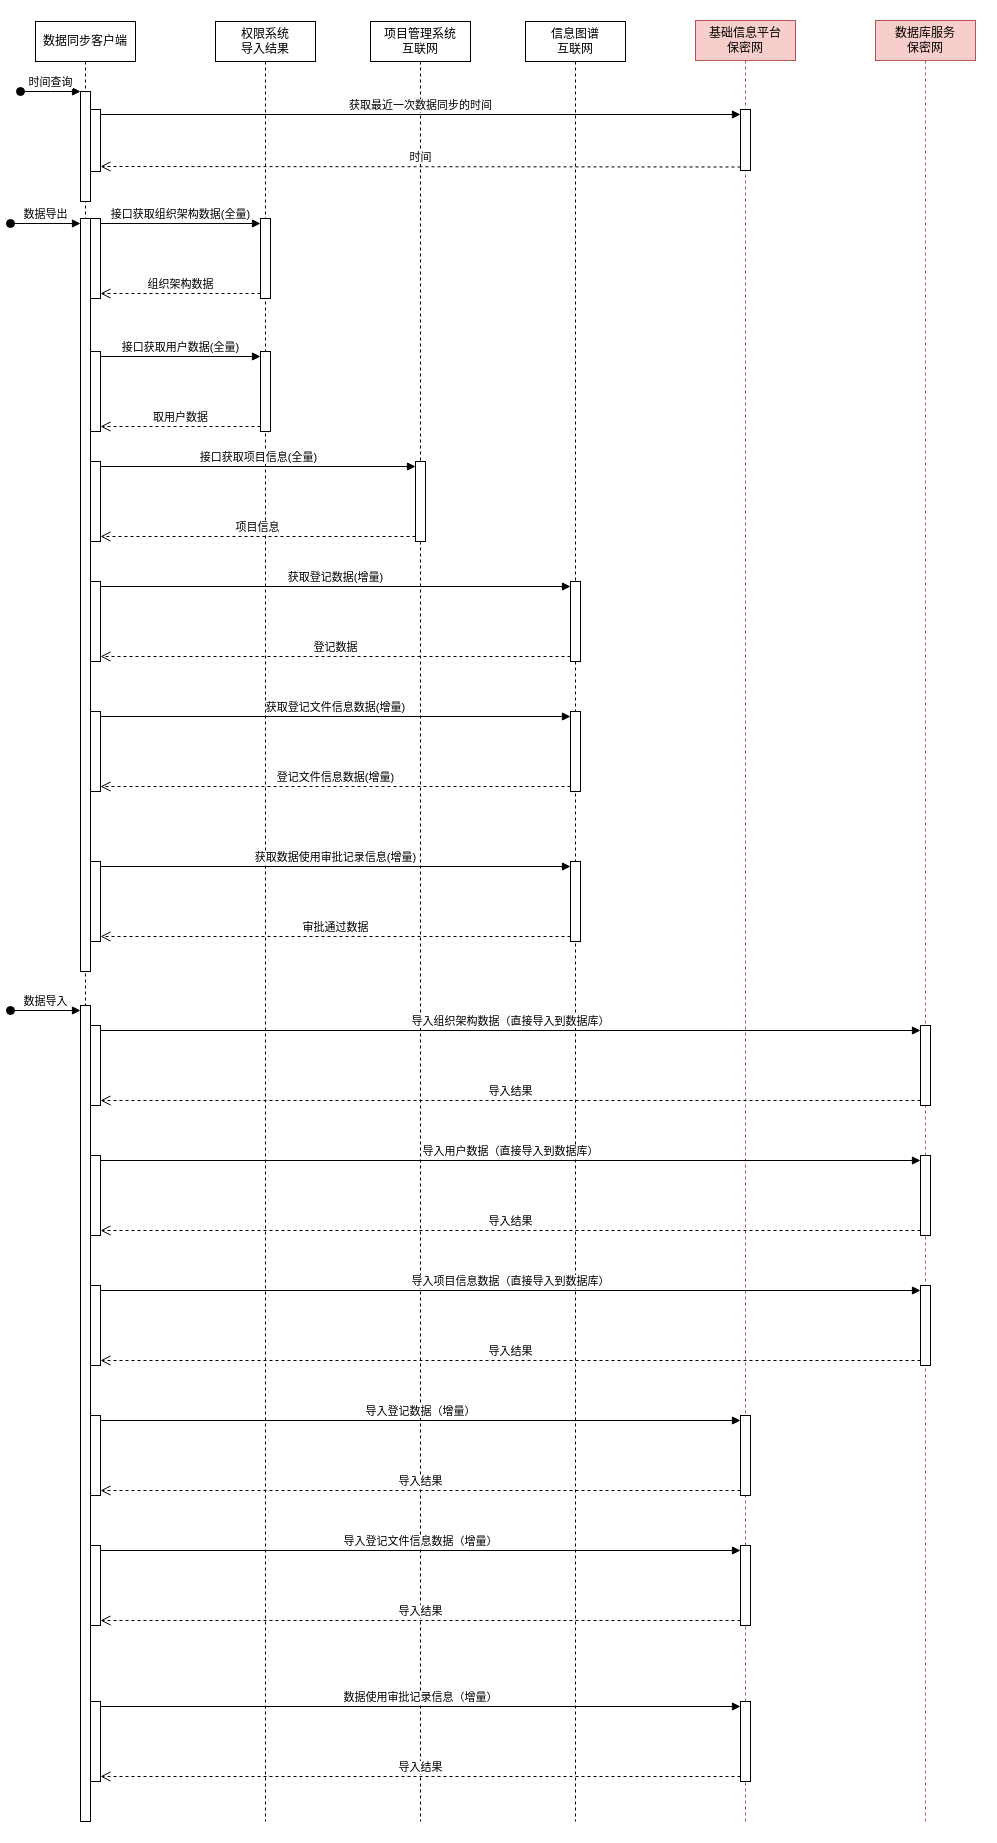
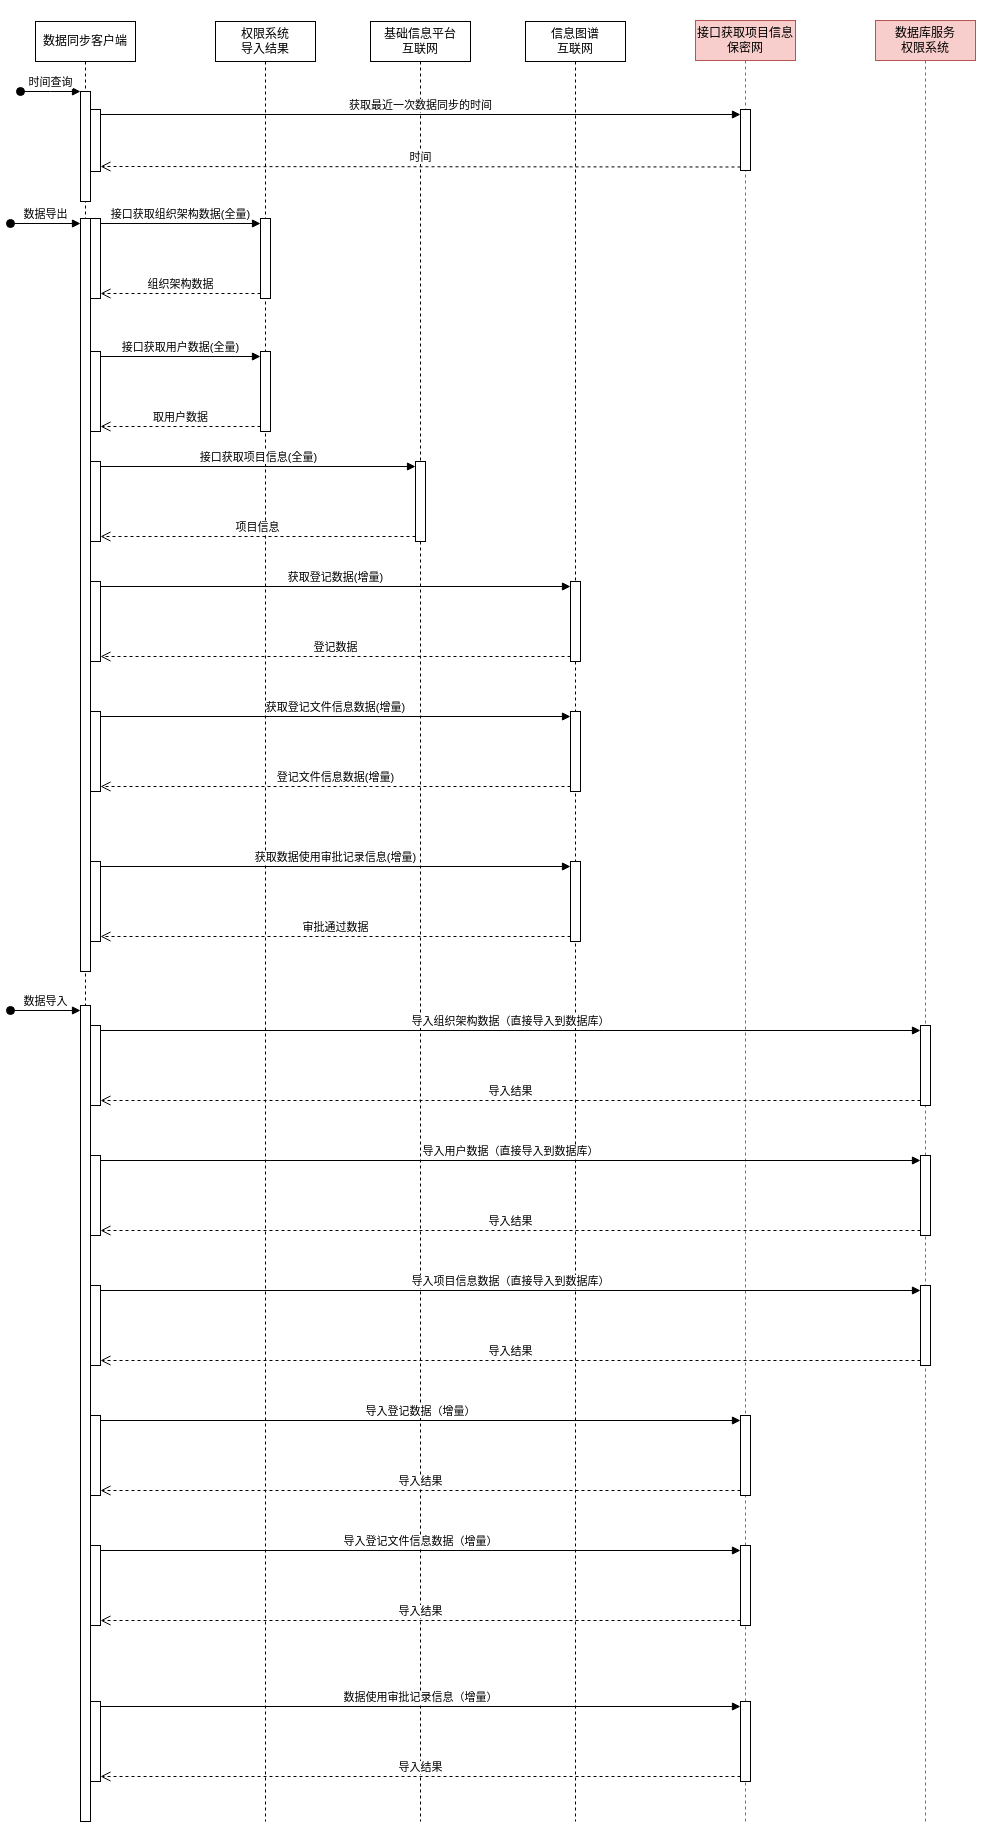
(746, 41) -> (746, 41)
(926, 41) -> (926, 41)
(421, 42) -> (421, 42)
